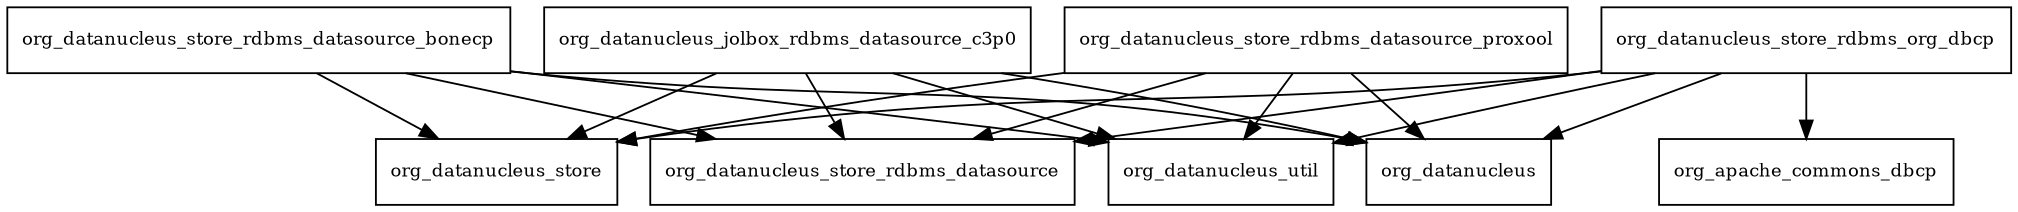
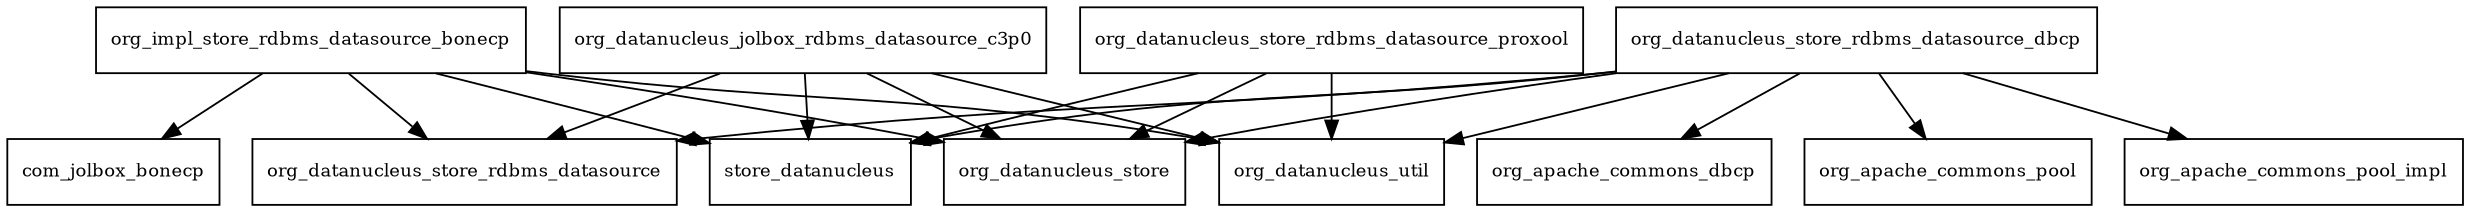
(259, 40) -> (311, 40)
(1806, 40) -> (1857, 40)
(1098, 104) -> none
none -> (113, 172)
(1459, 172) -> (810, 172)
none -> (1948, 172)
none -> (2294, 172)
